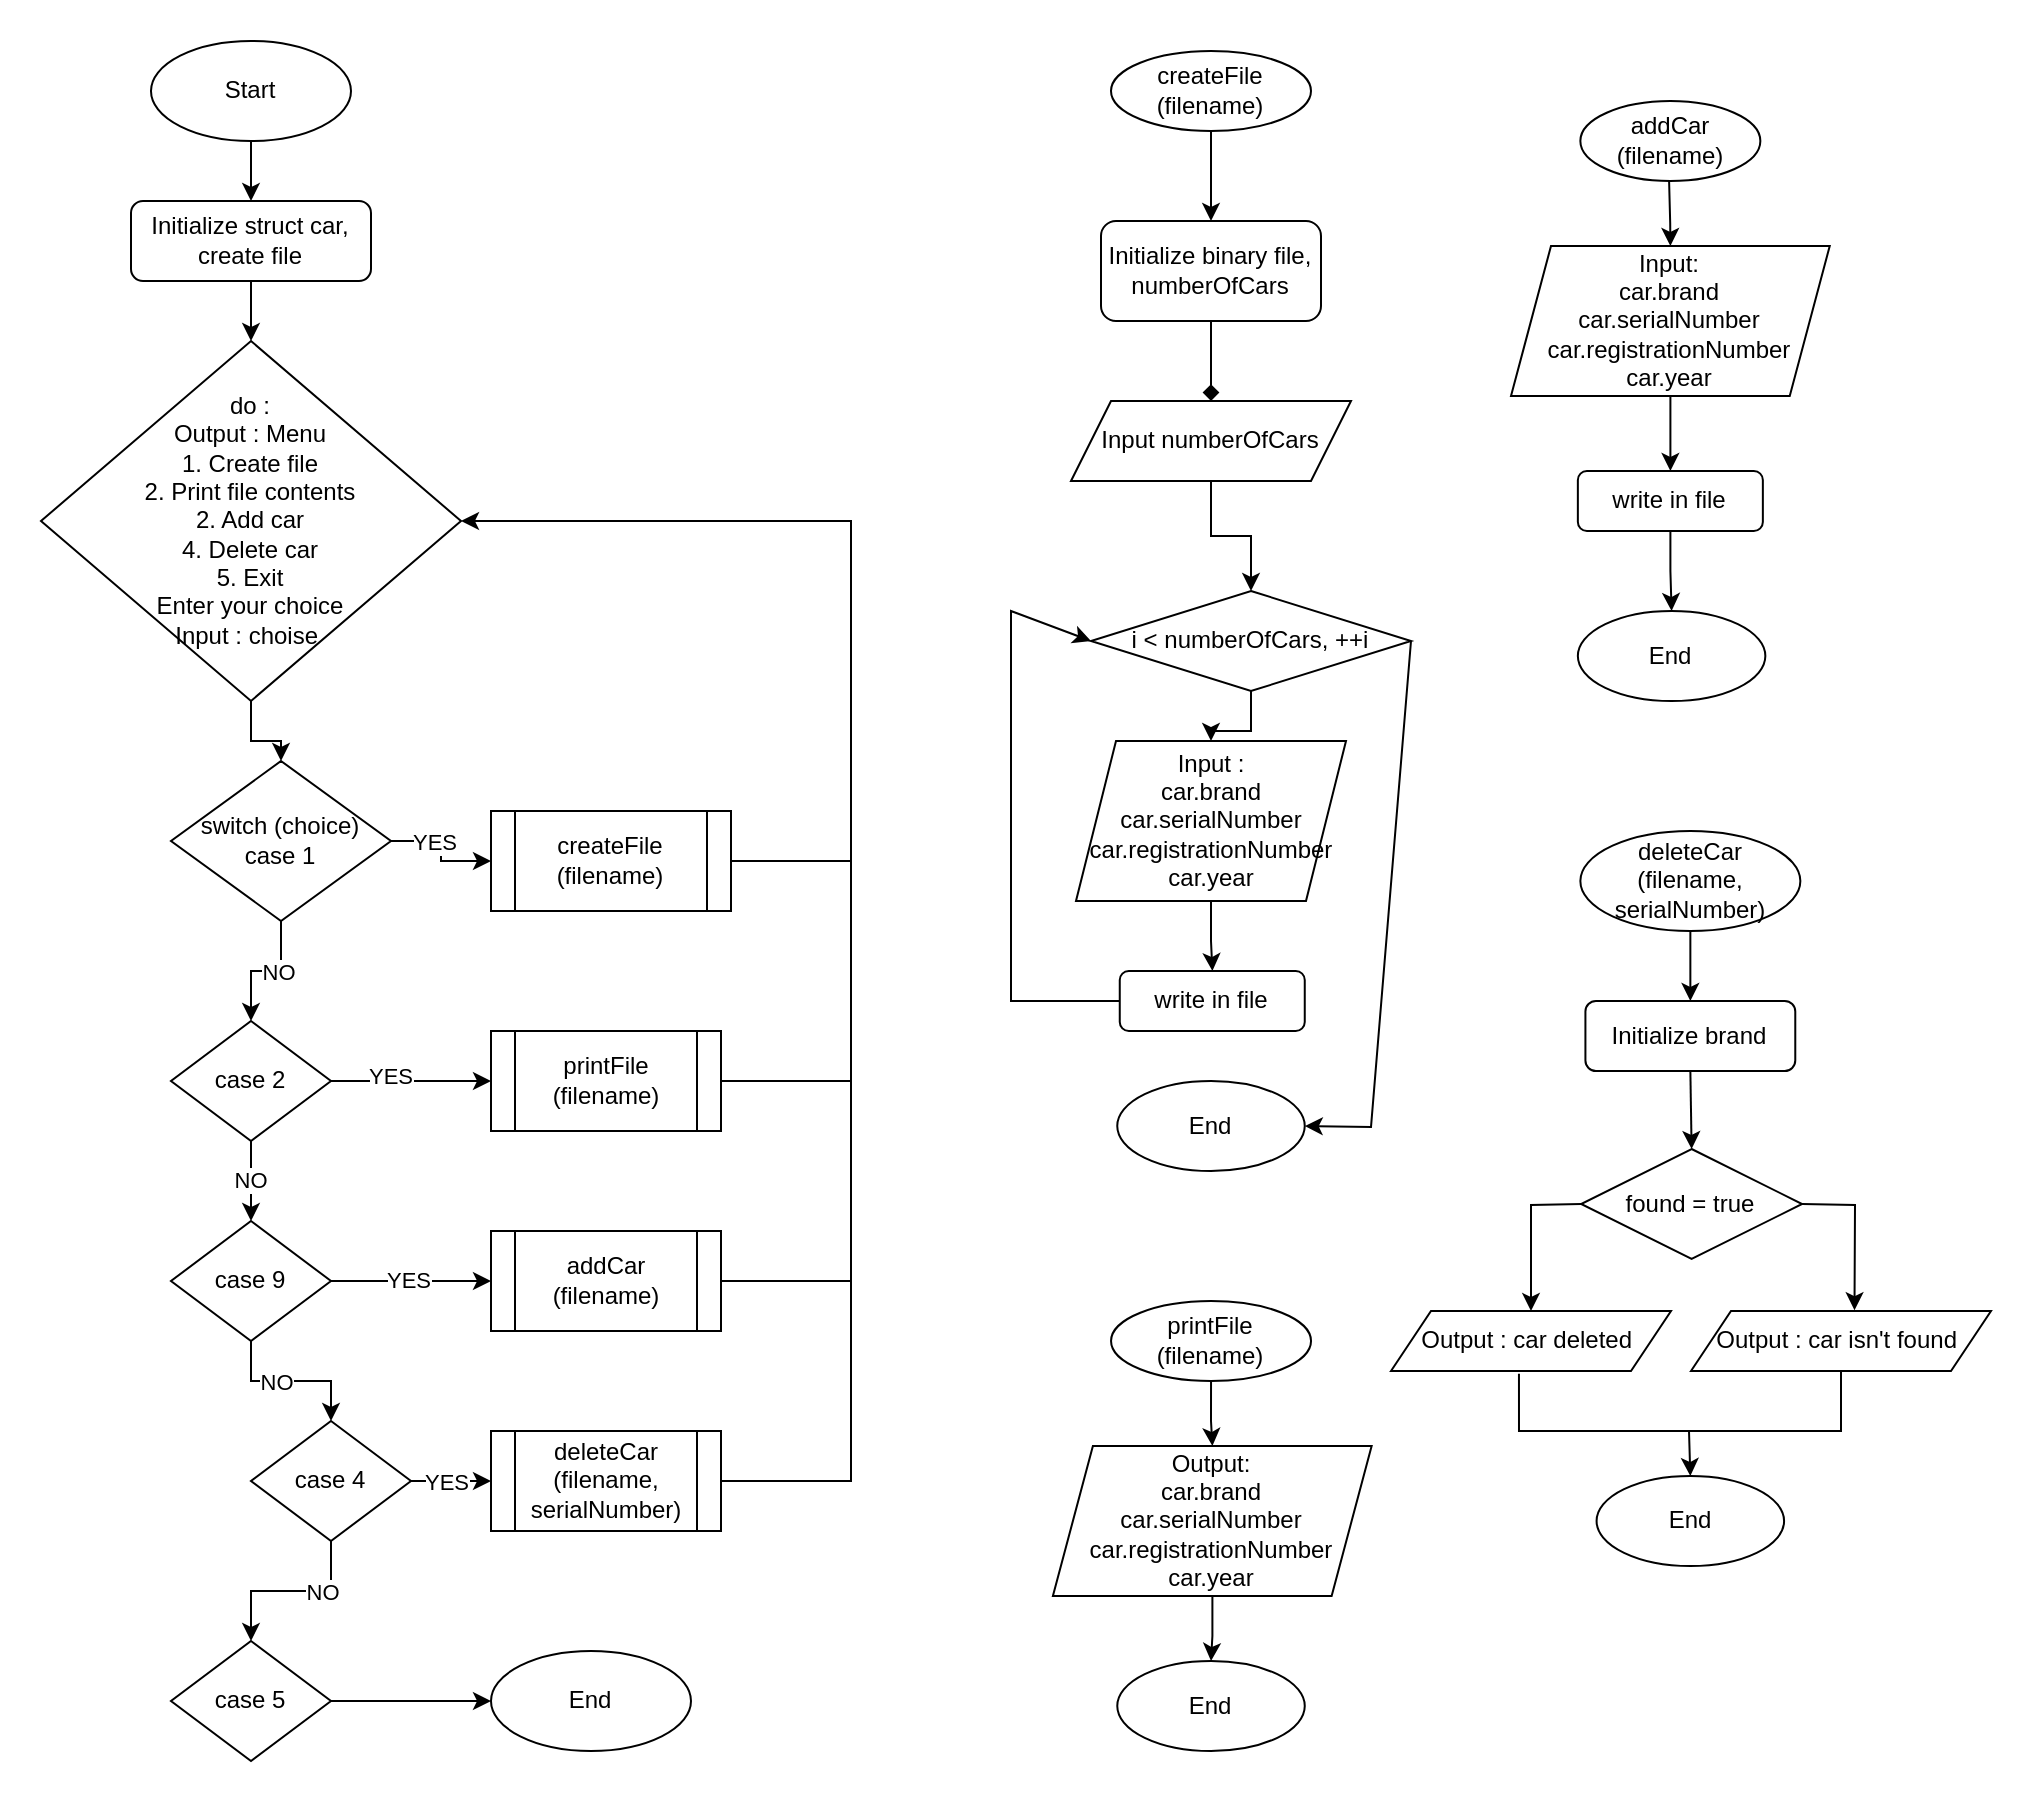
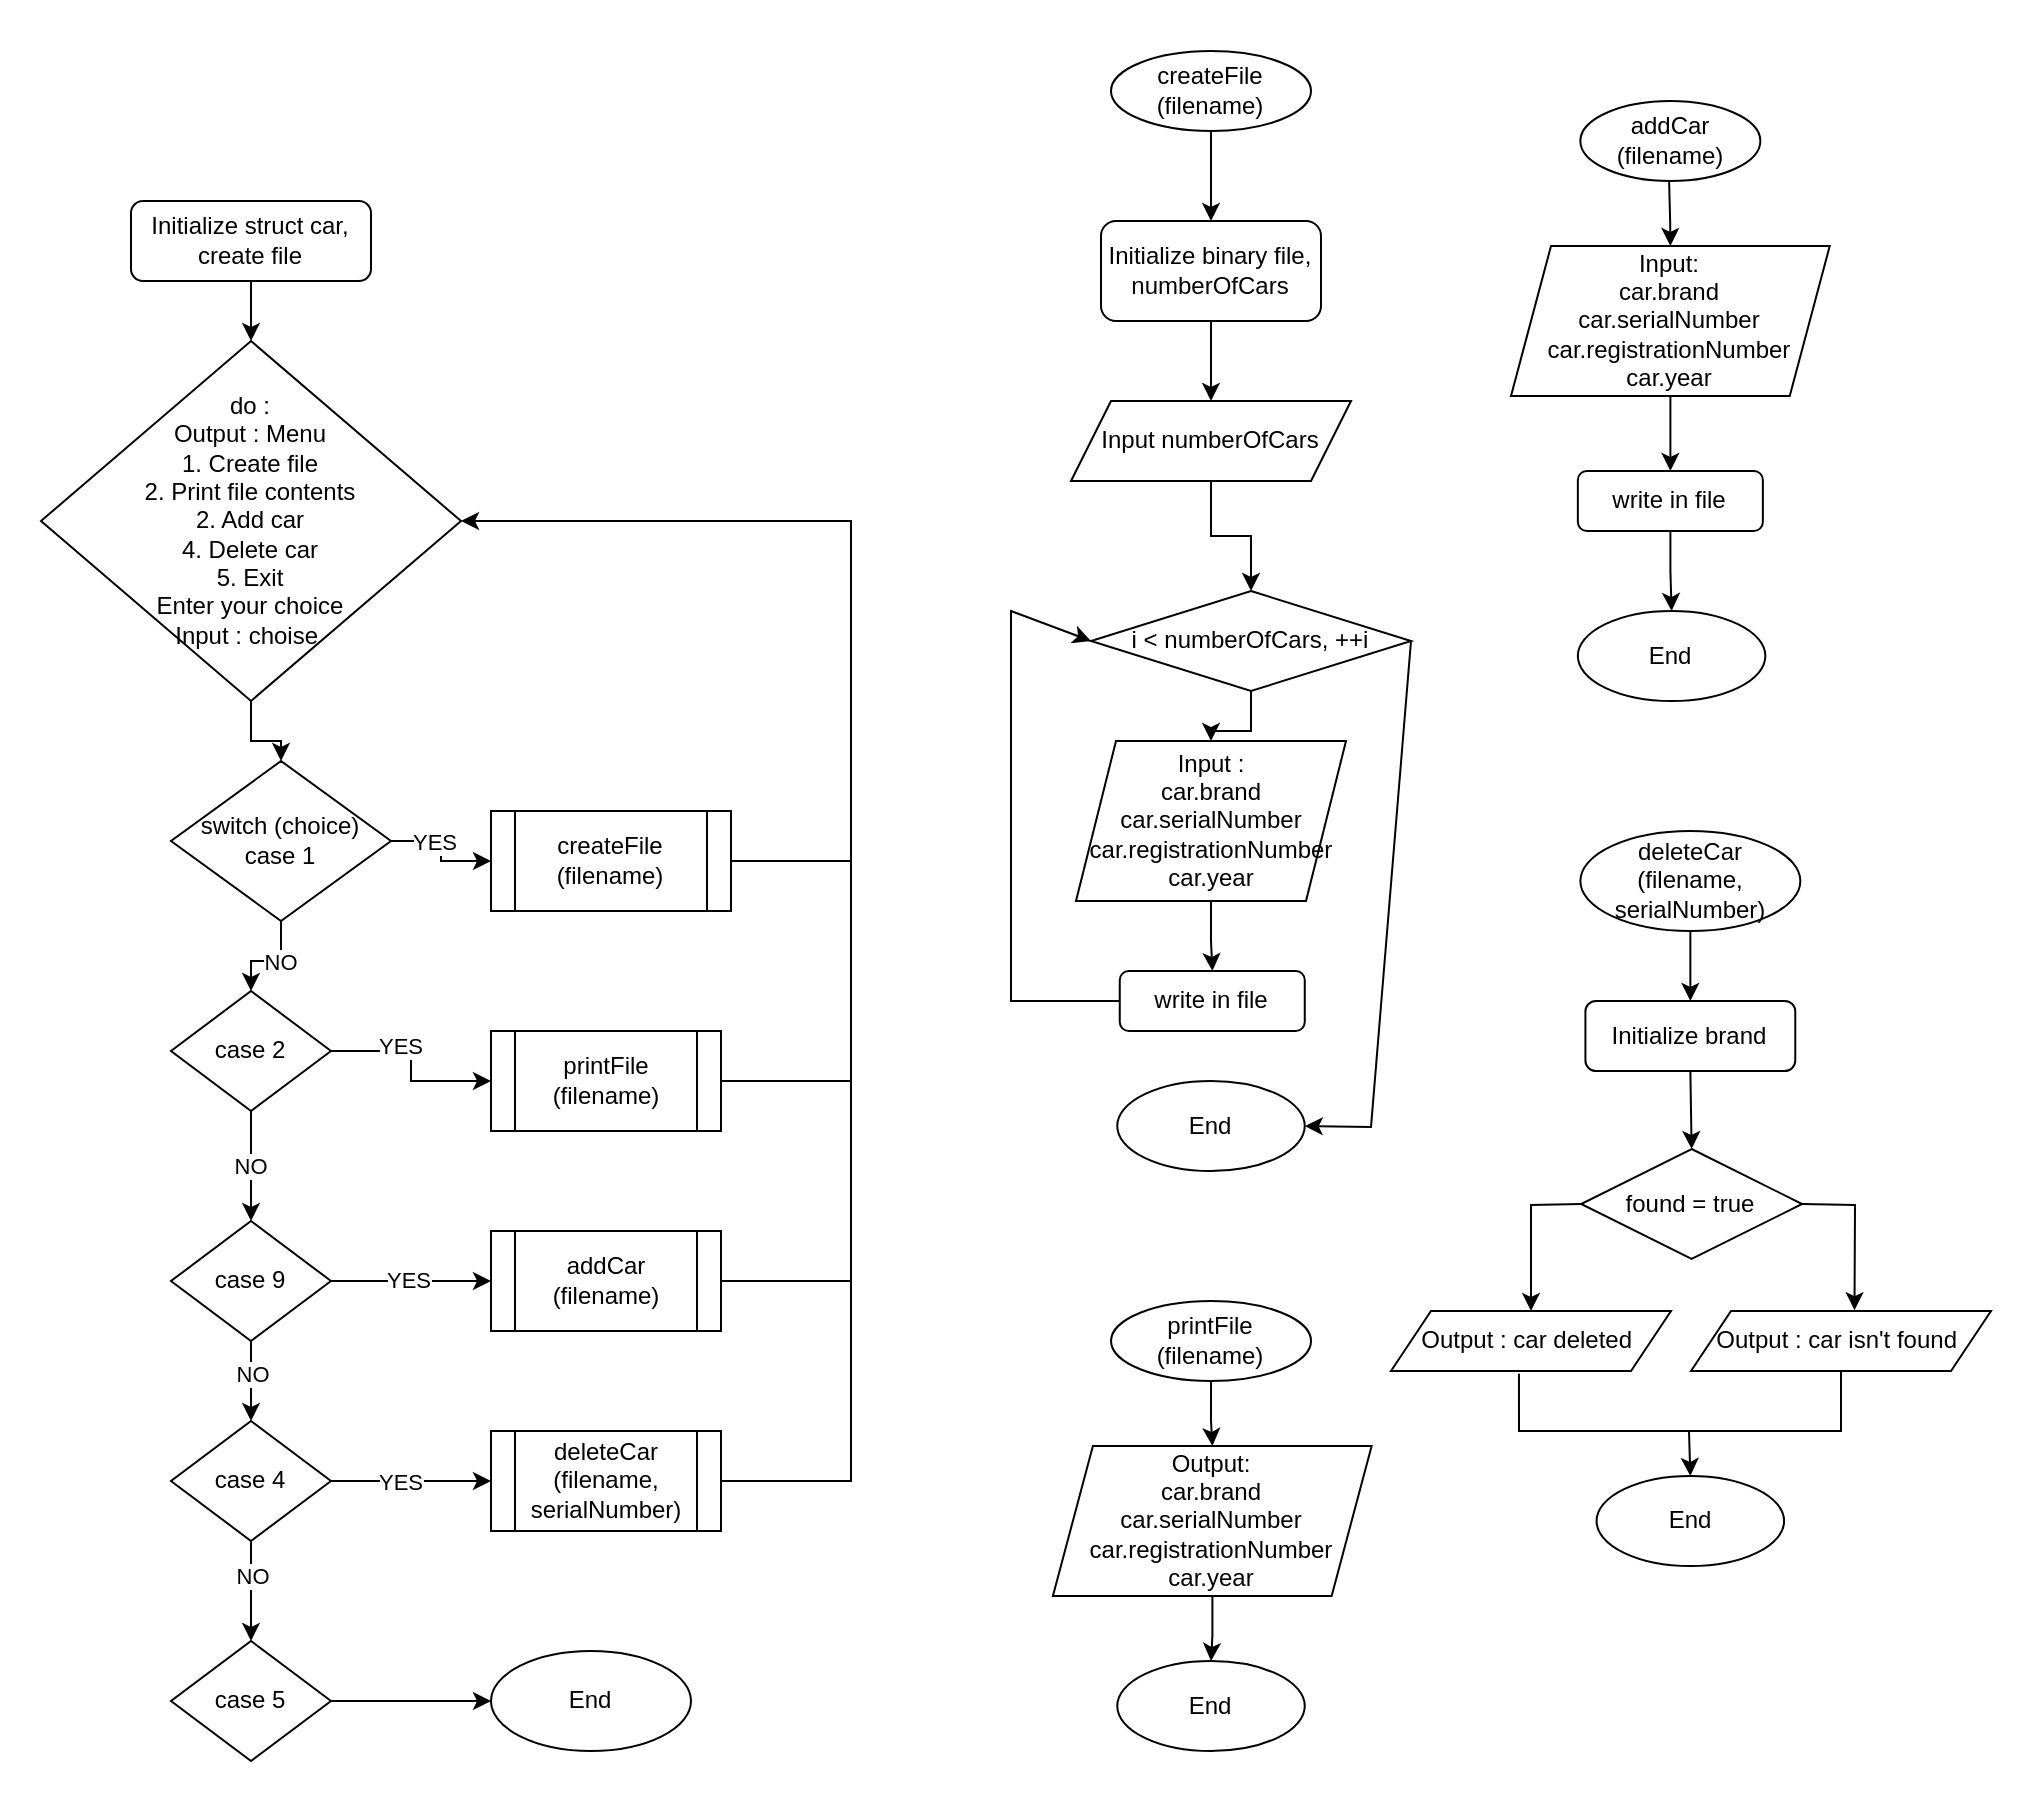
(251, 91) -> none
(251, 164) -> none
(1211, 385) -> (1211, 386)
(251, 1081) -> (251, 1051)
(331, 1481) -> (251, 1481)
